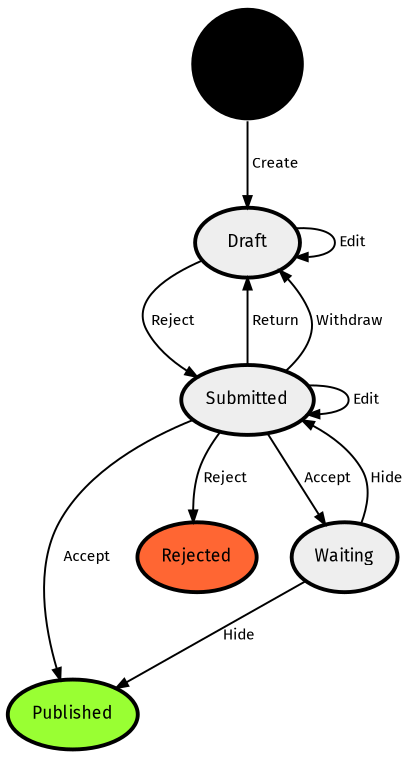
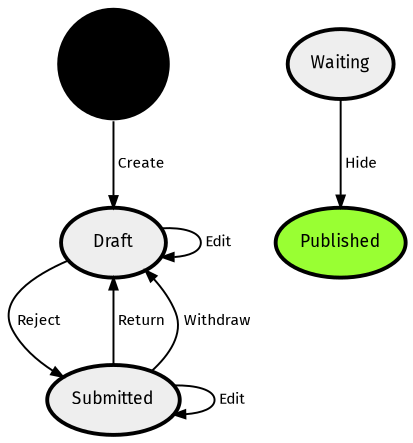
(359, 465) -> none
(293, 474) -> none
(65, 513) -> none
(197, 557) -> none
